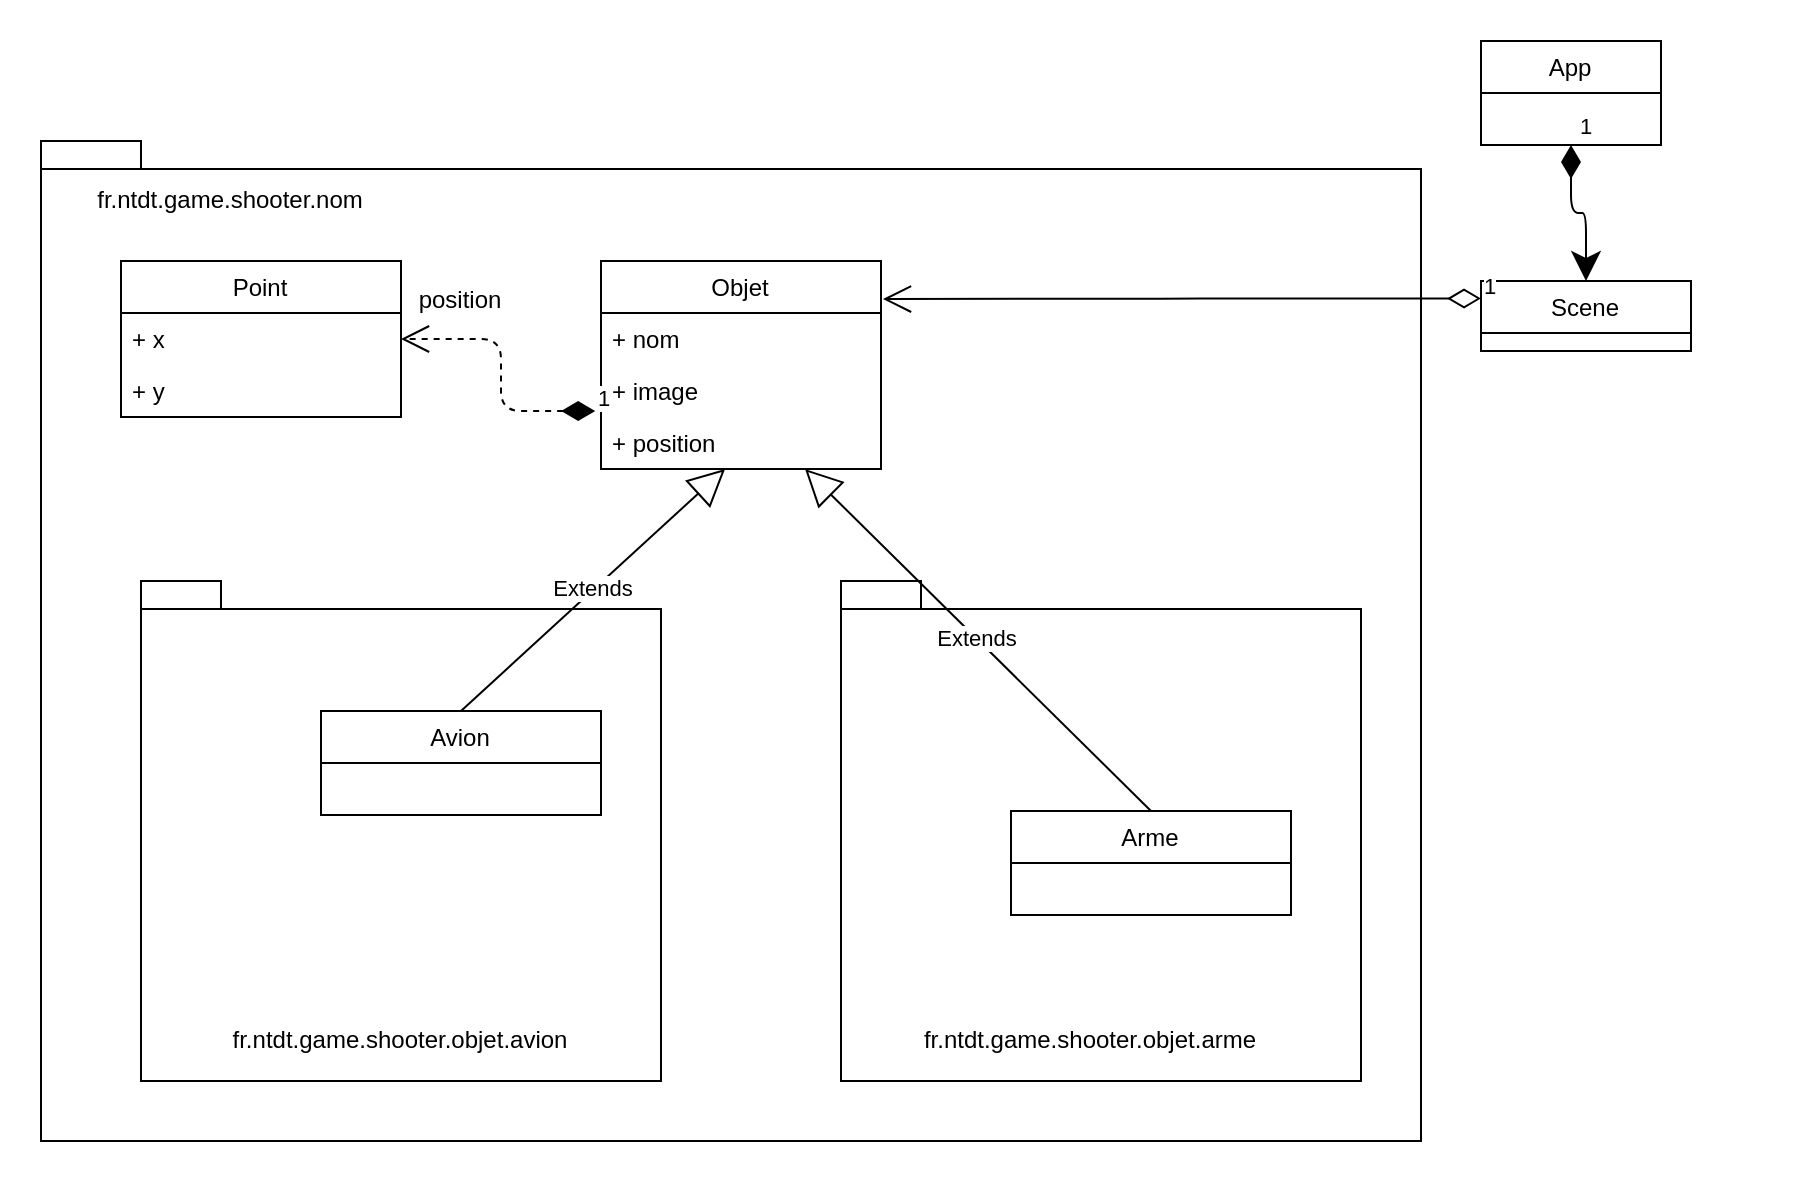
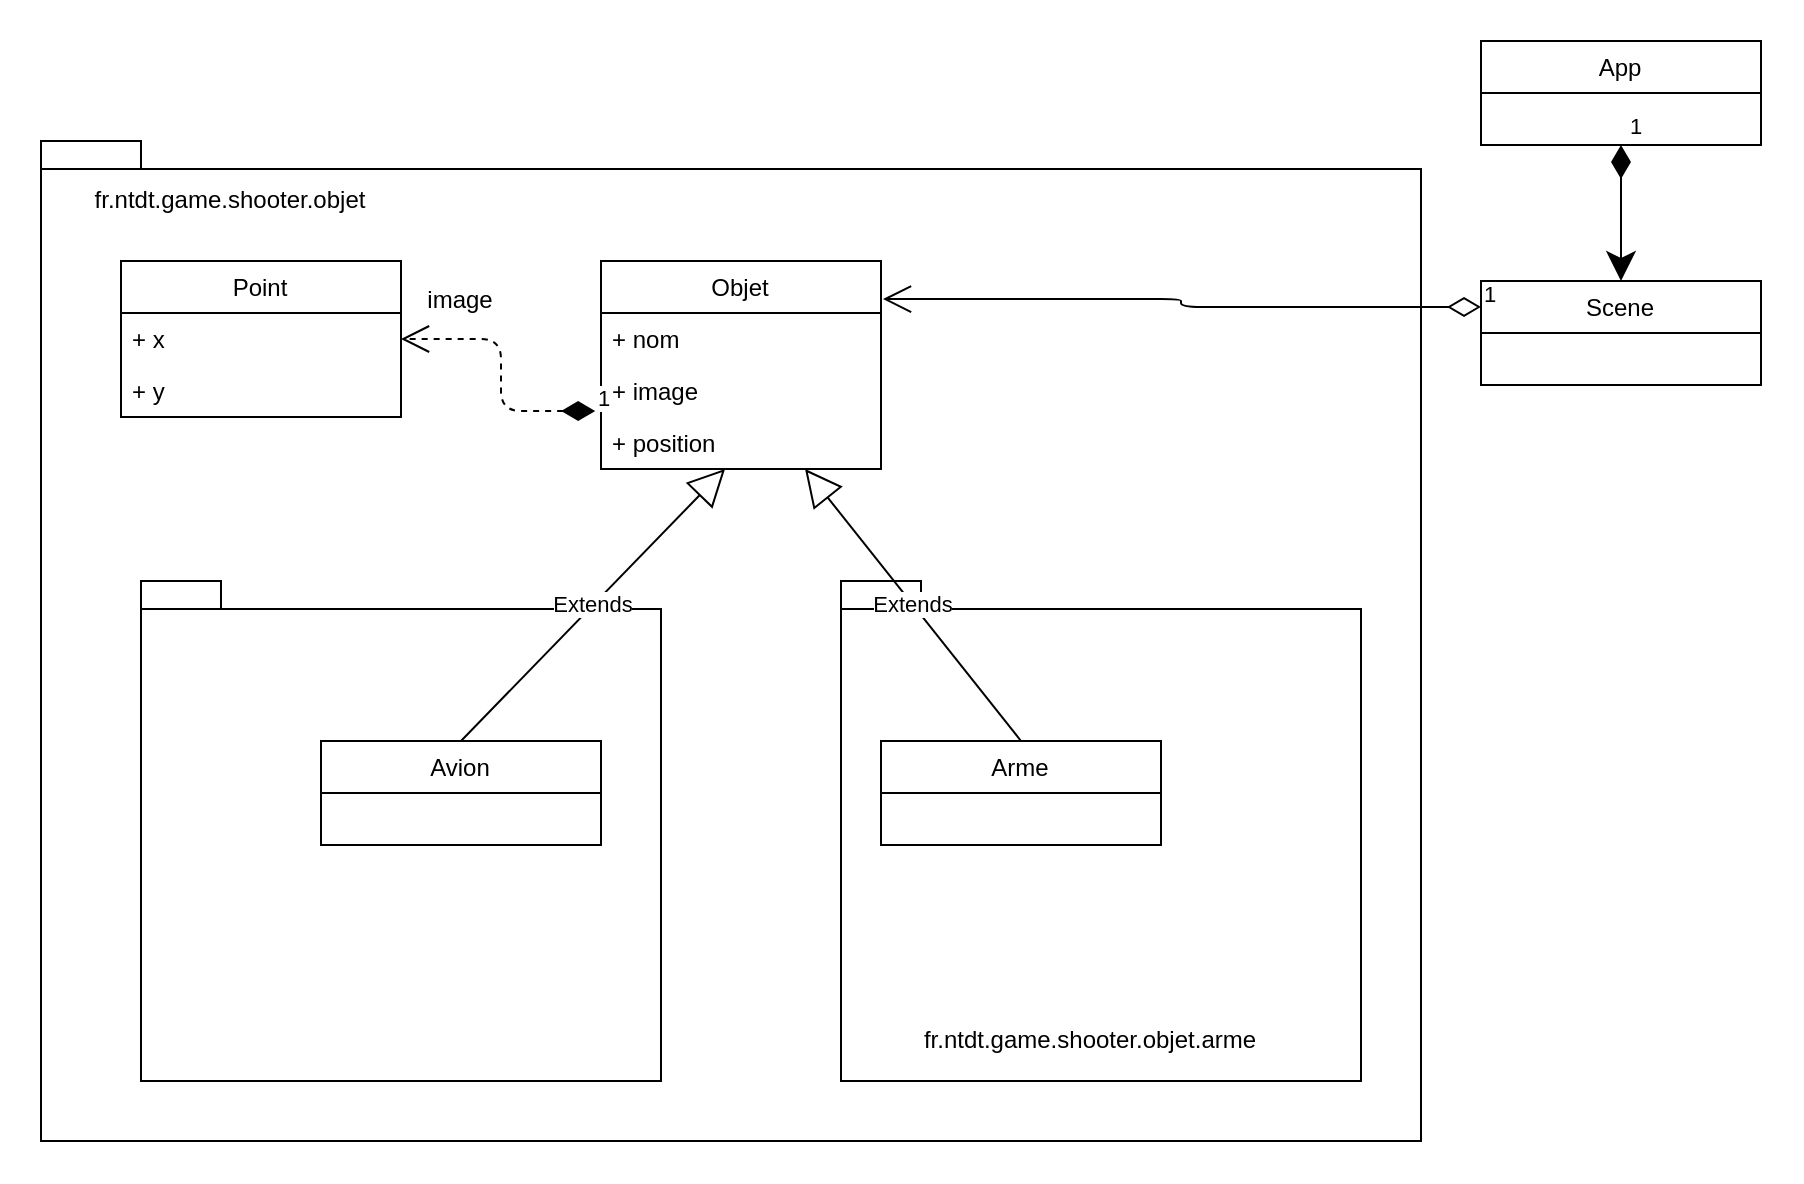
(1571, 93) -> (1621, 93)
(231, 201) -> (231, 201)
(461, 301) -> (461, 301)
(1586, 316) -> (1621, 333)
(461, 763) -> (461, 793)
(1151, 863) -> (1021, 793)
(401, 1041) -> none
